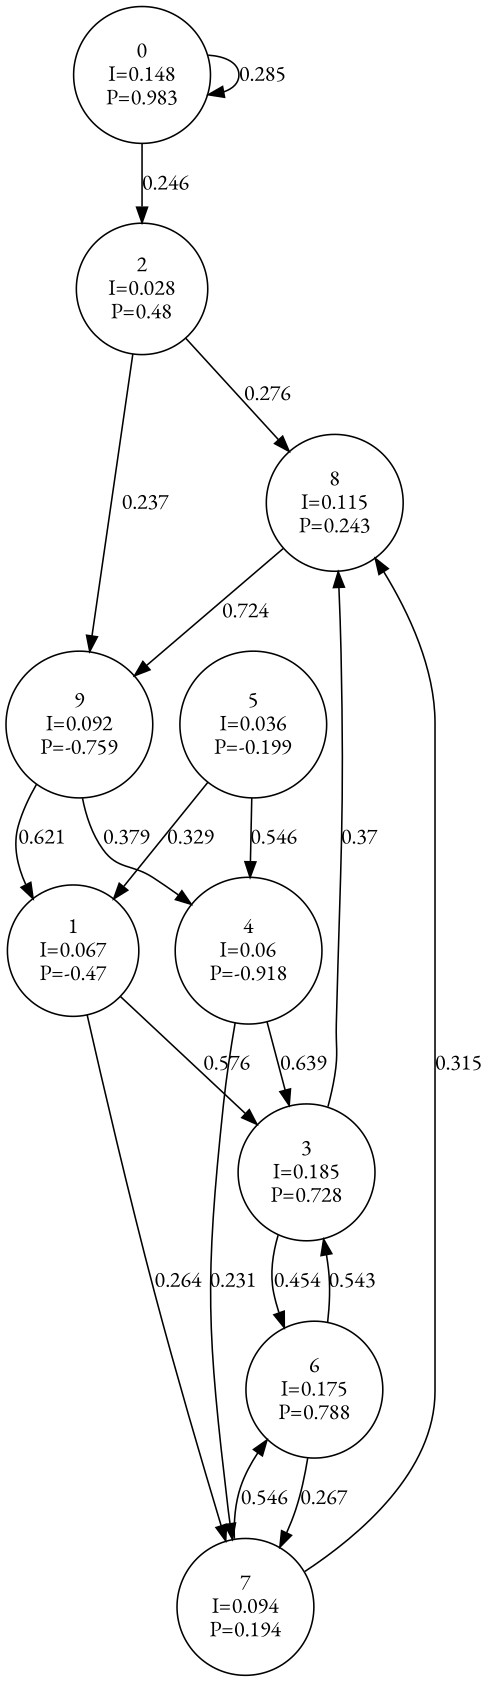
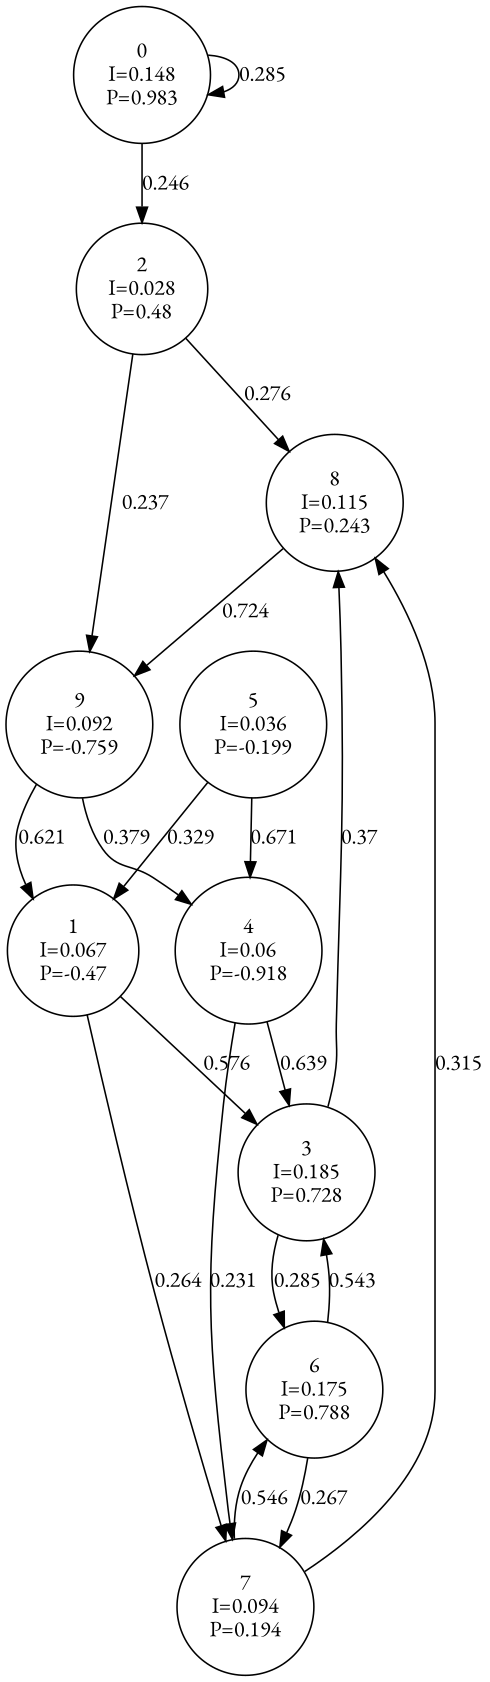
(274, 838) -> (274, 838)
(298, 1281) -> (298, 1281)
